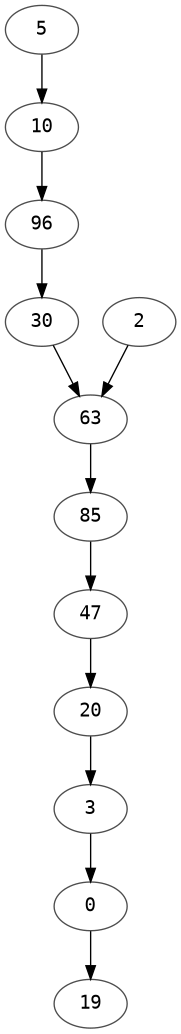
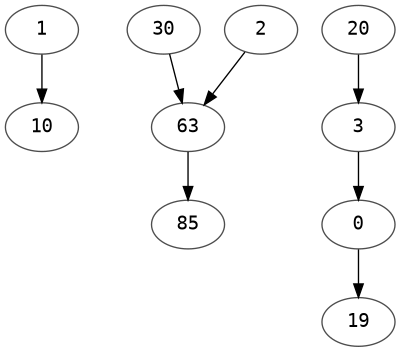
(42, 30) -> (42, 30)
(42, 225) -> none
(91, 614) -> none
